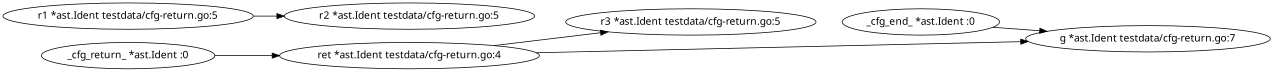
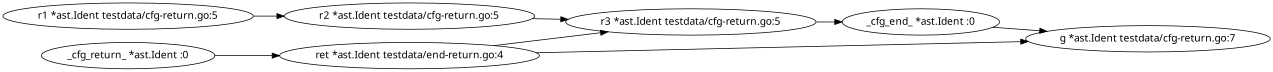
none -> (546, 19)
none -> (825, 22)
(409, 56) -> (409, 56)
